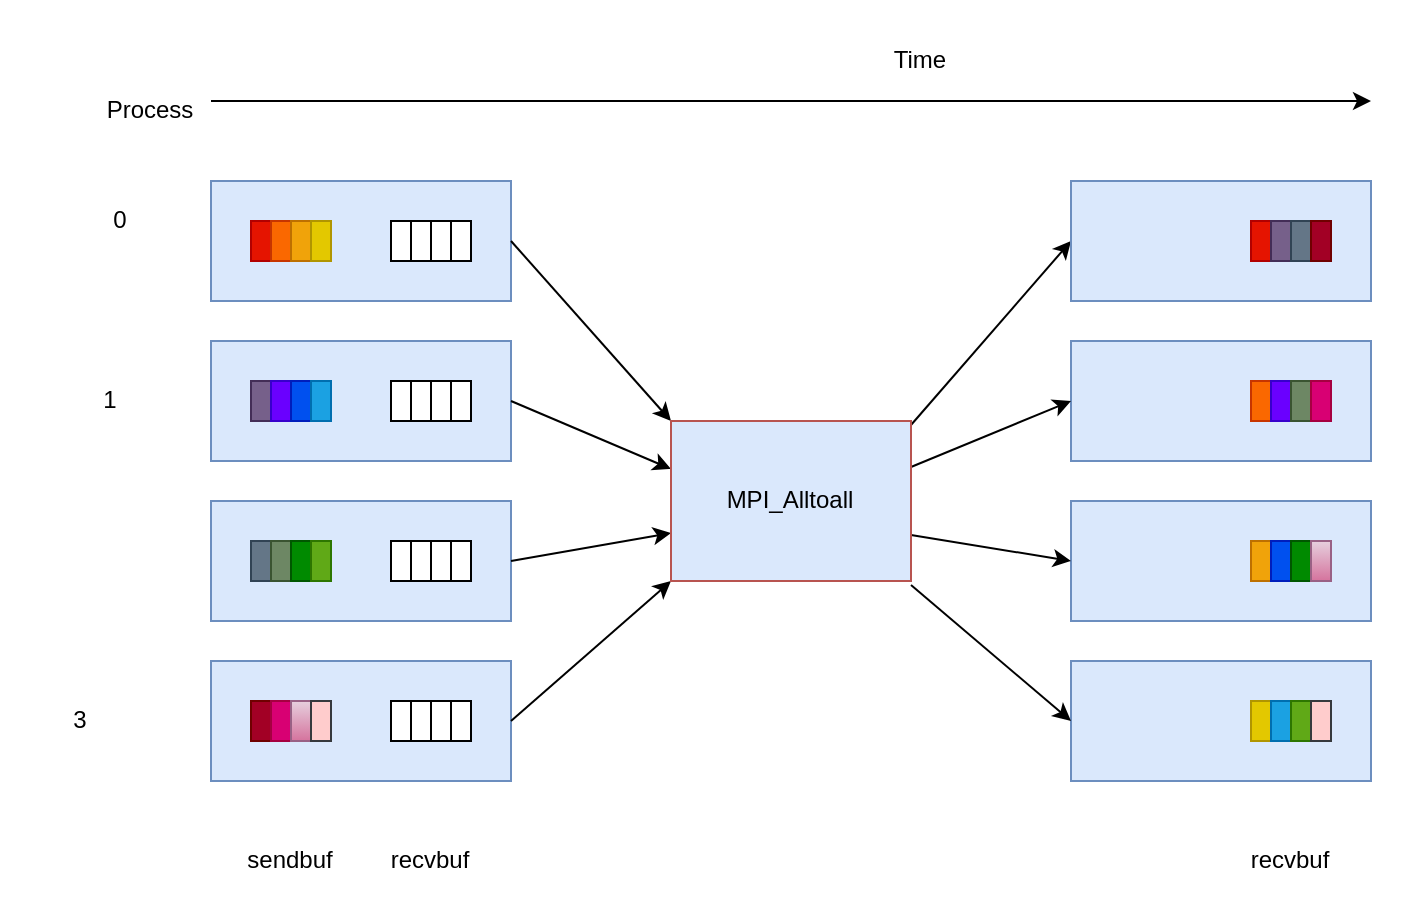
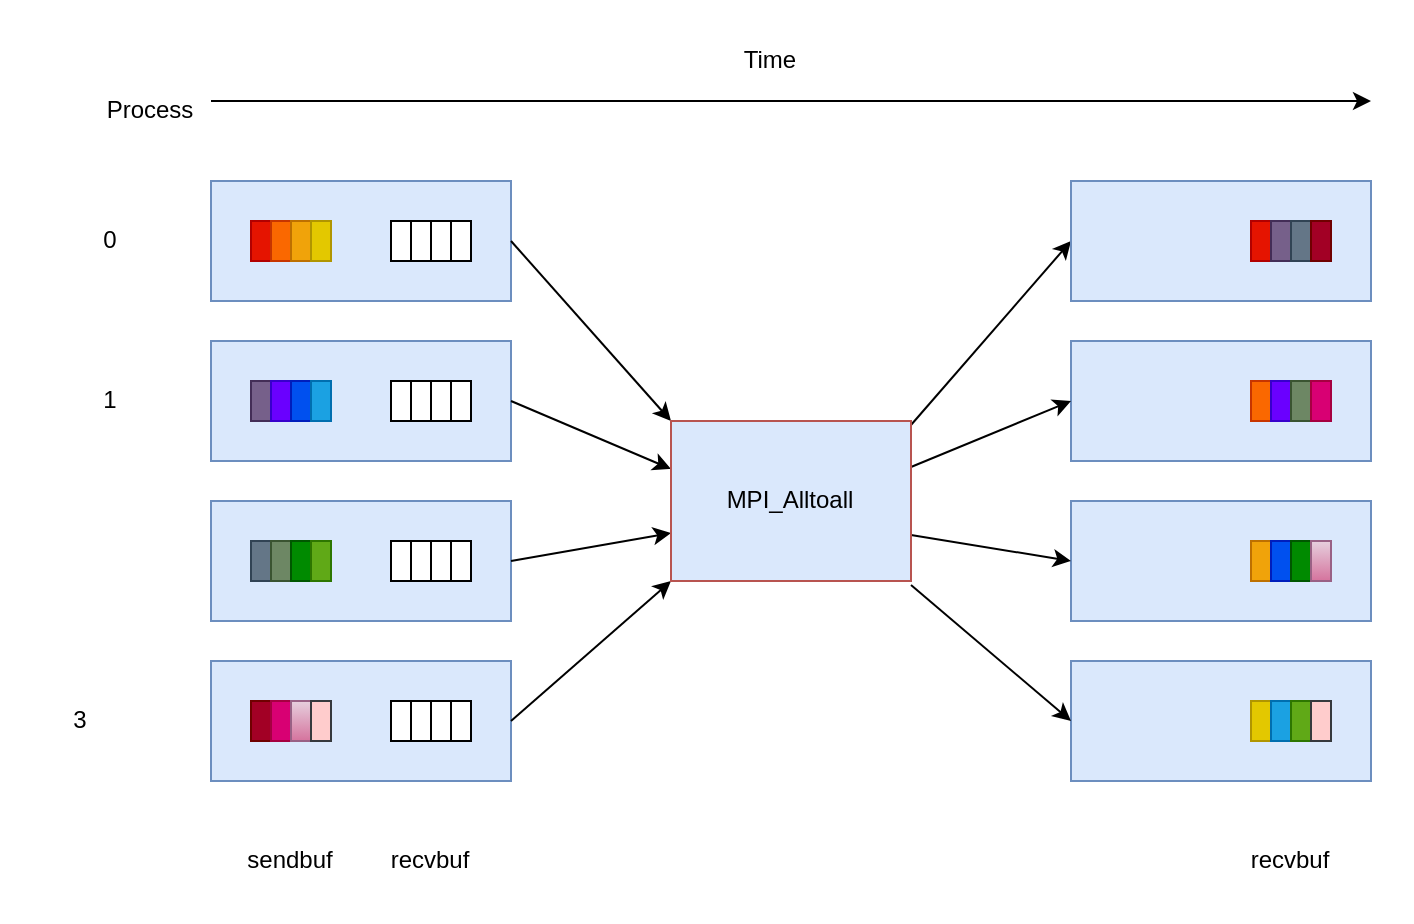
(921, 61) -> (771, 61)
(121, 221) -> (111, 241)
